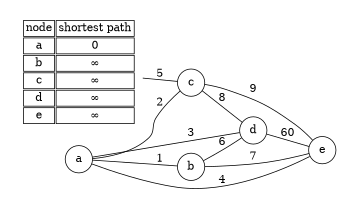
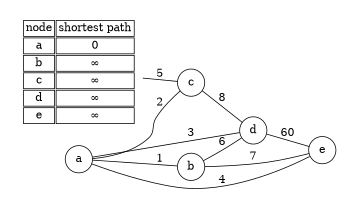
(263, 104) -> none
